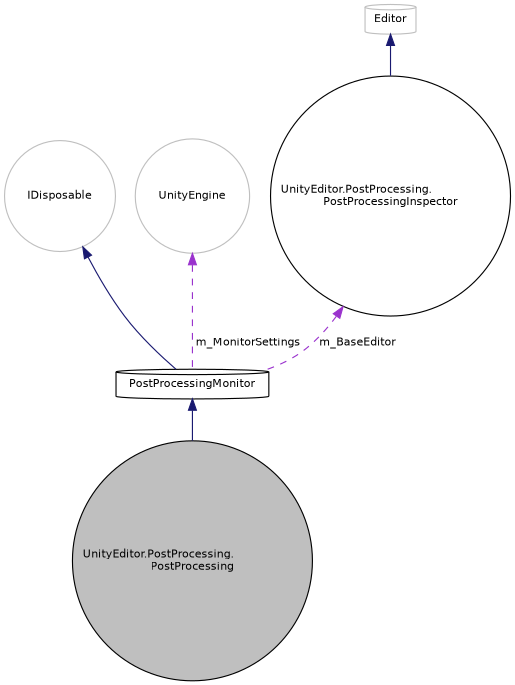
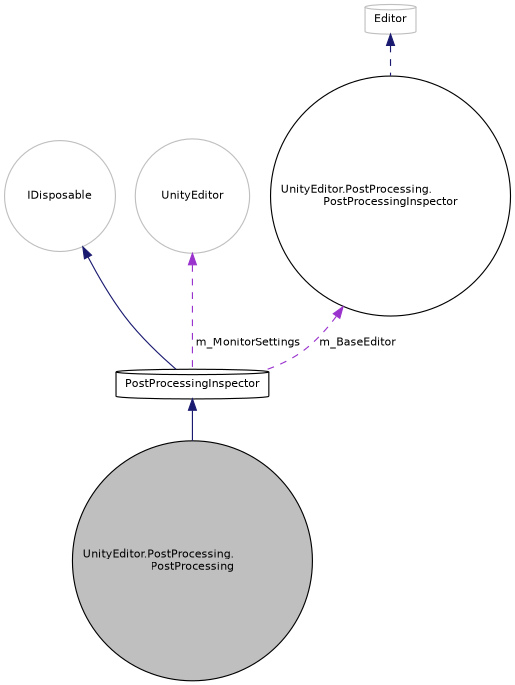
(391, 61) -> (391, 61)
(192, 196) -> (192, 196)
(192, 384) -> (192, 384)
